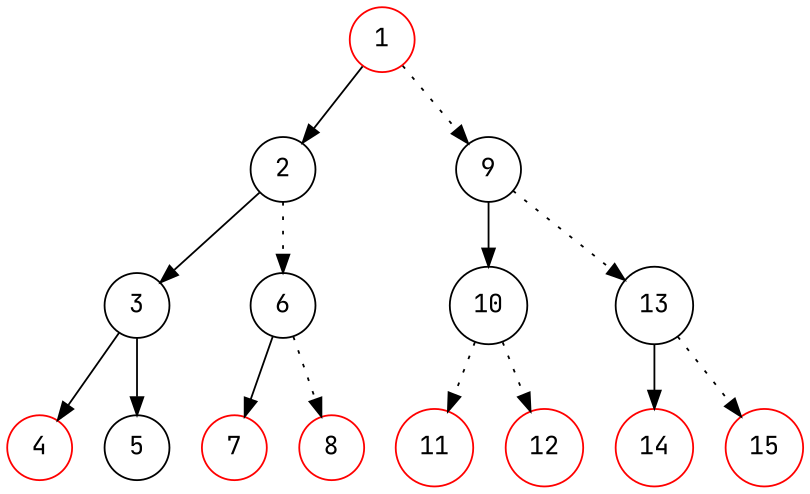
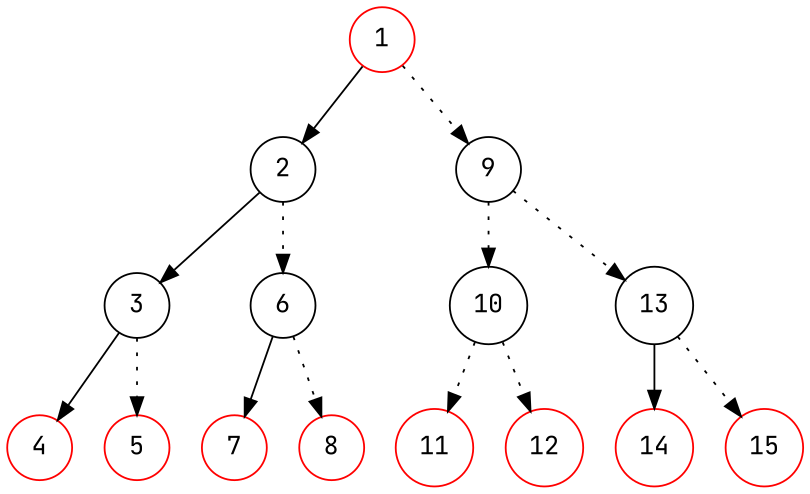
(489, 225) -> (489, 225)
(137, 367) -> (137, 367)
(137, 448) -> (137, 448)
